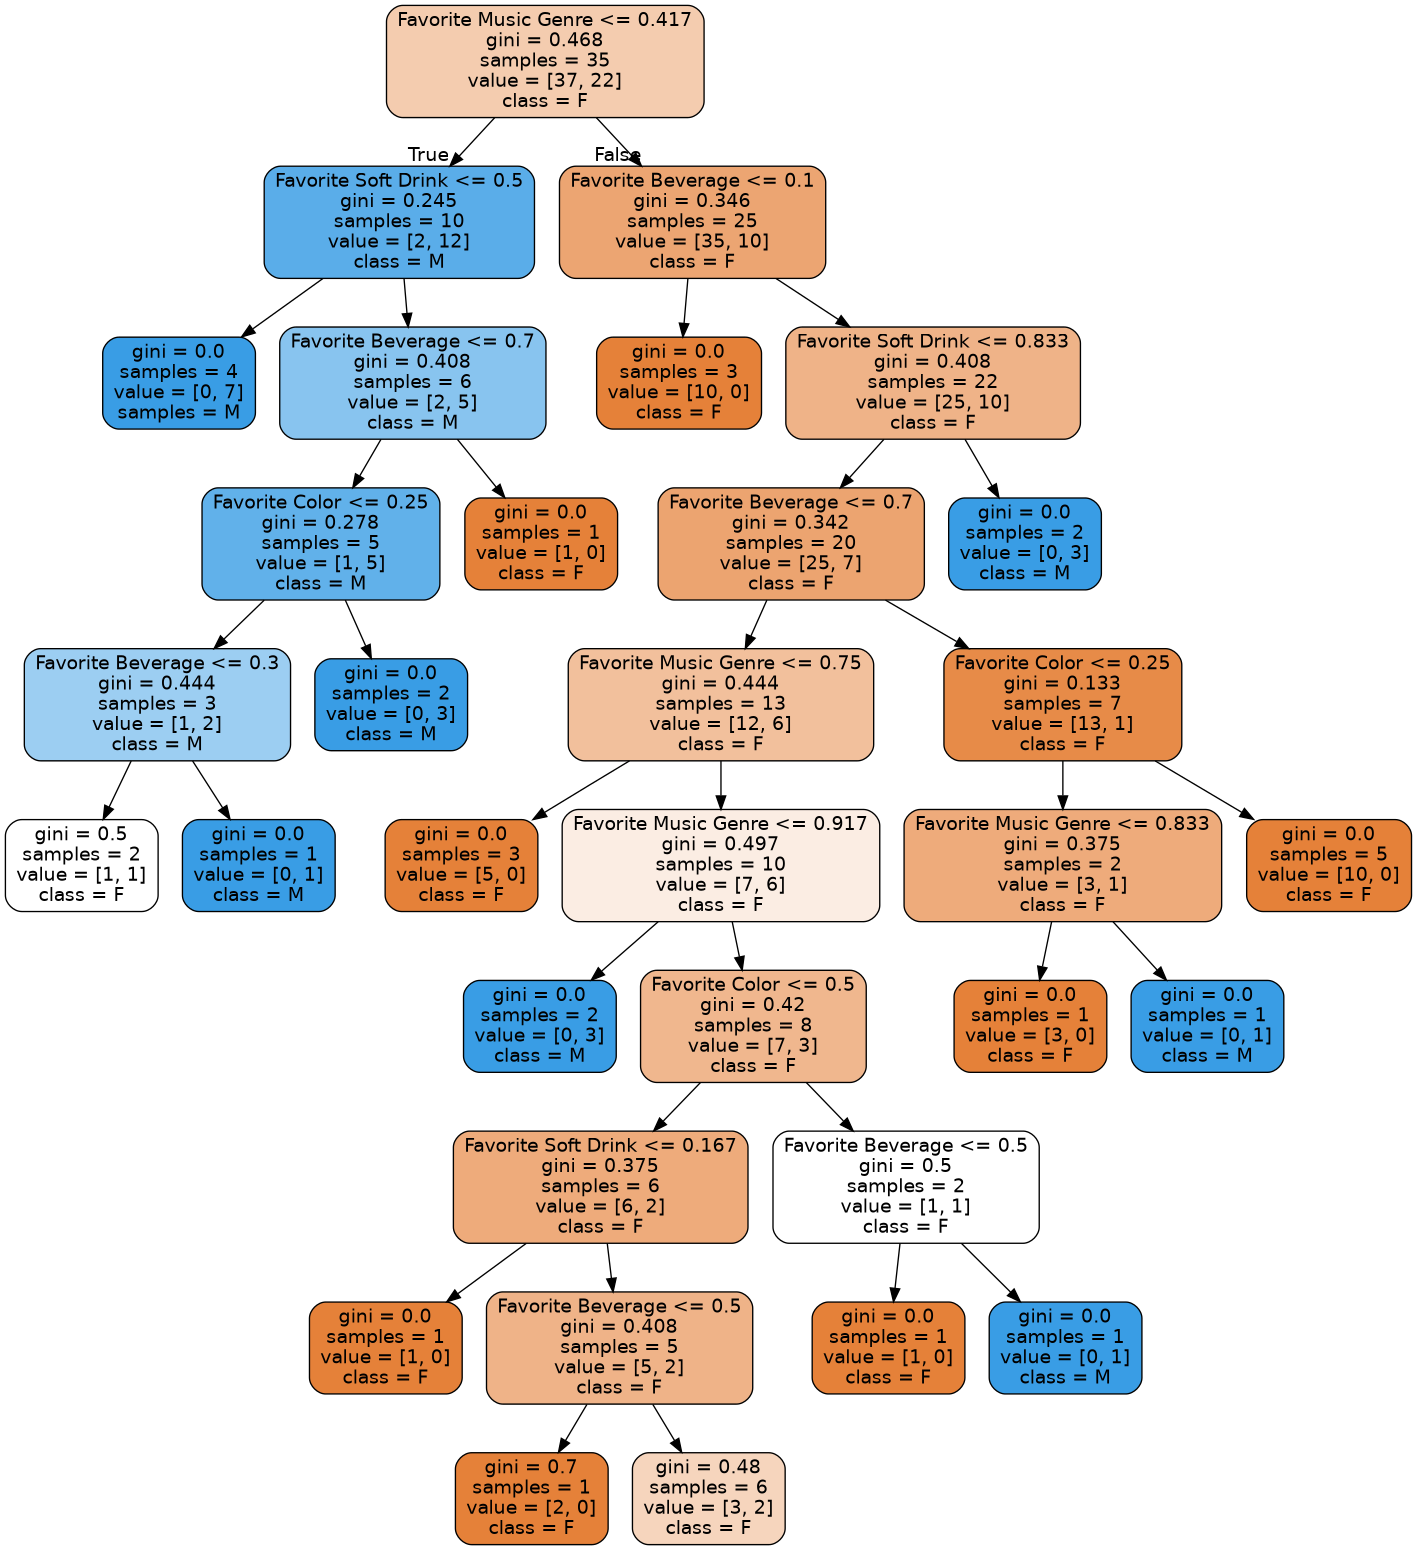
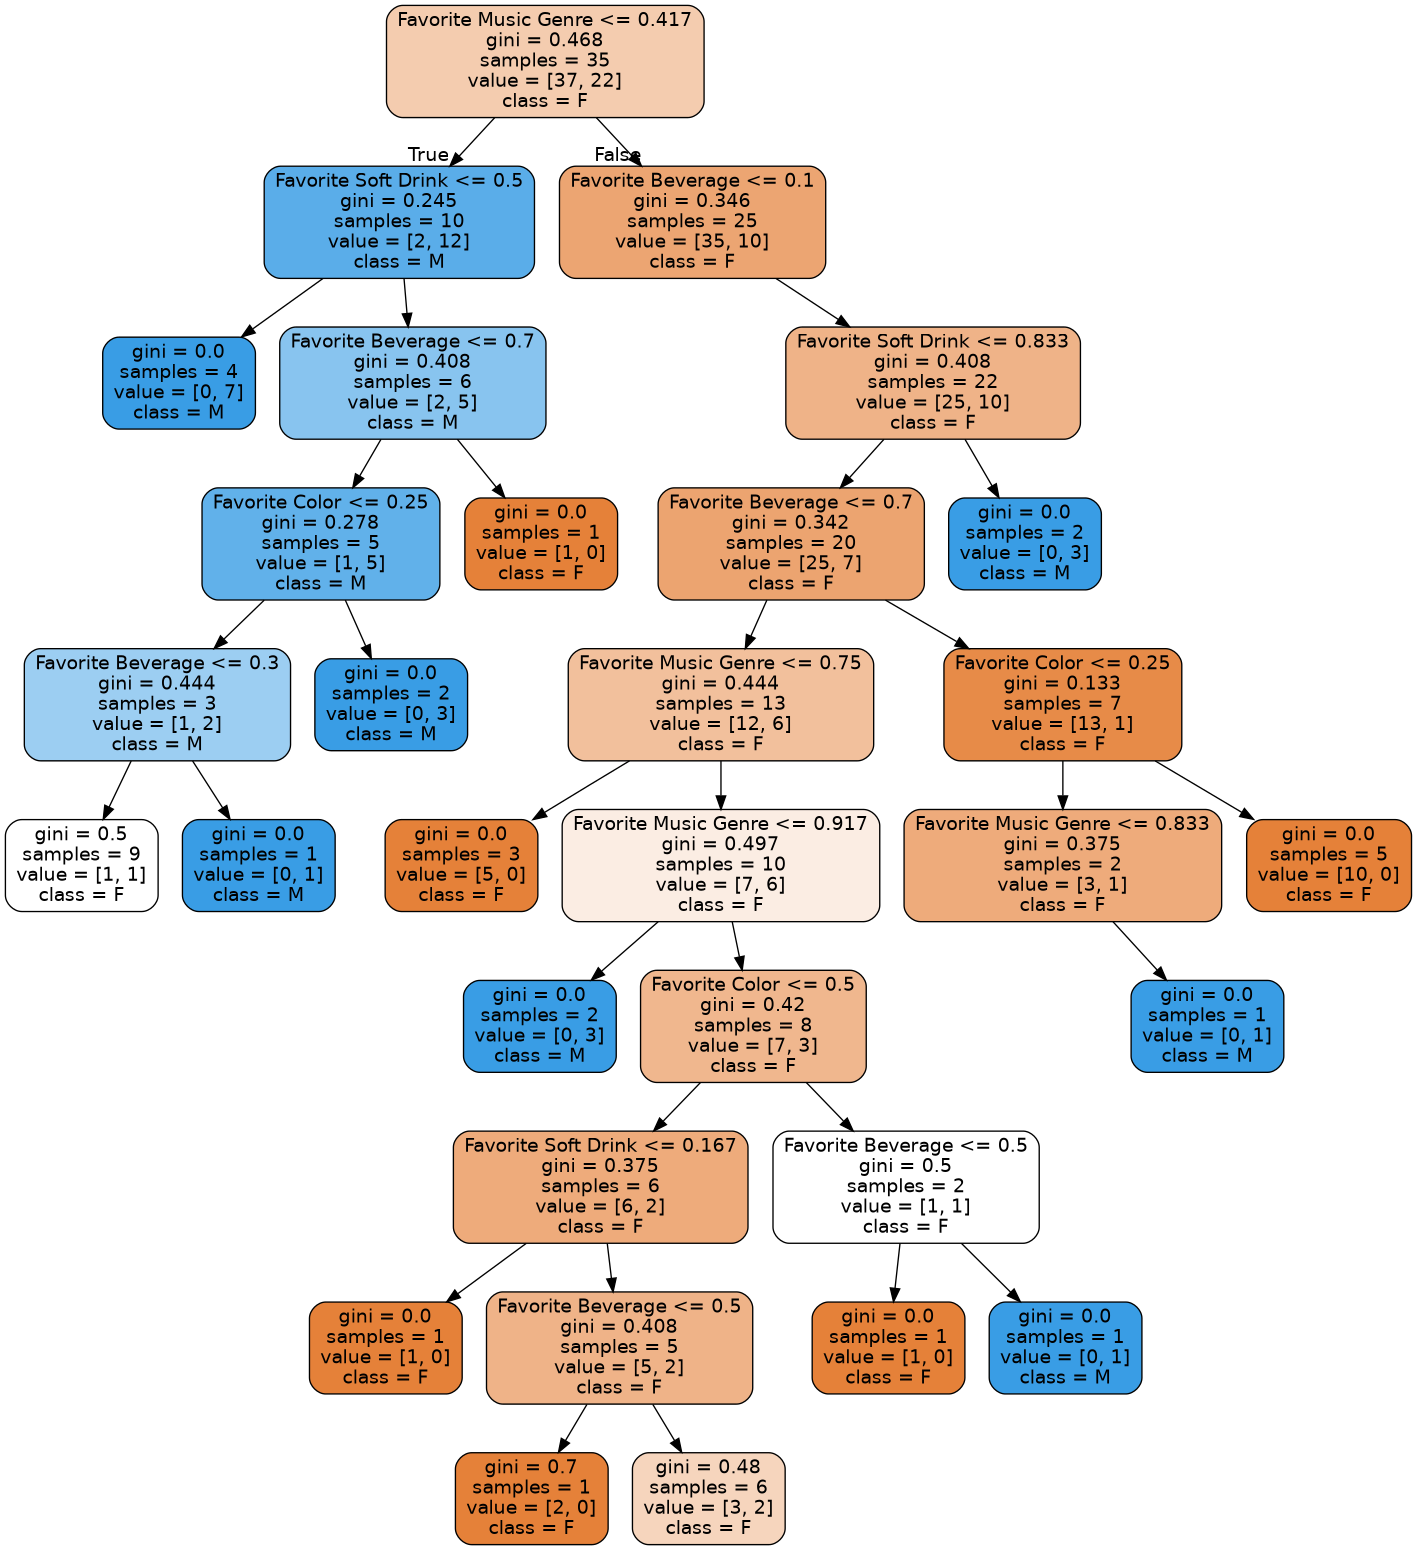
(179, 383) -> (179, 383)
(679, 383) -> none
(82, 866) -> (82, 866)
(1030, 1026) -> none
